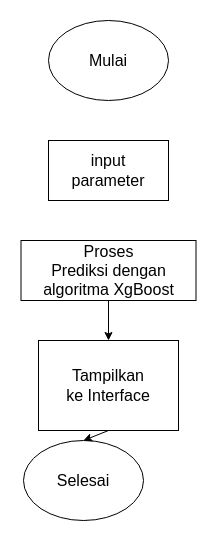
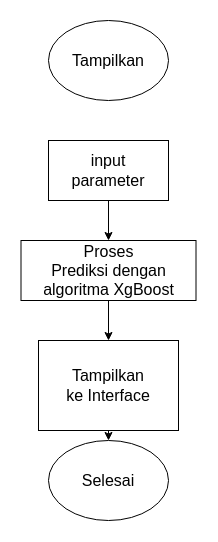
(109, 61) -> (109, 61)
none -> (109, 217)
(84, 481) -> (109, 481)
